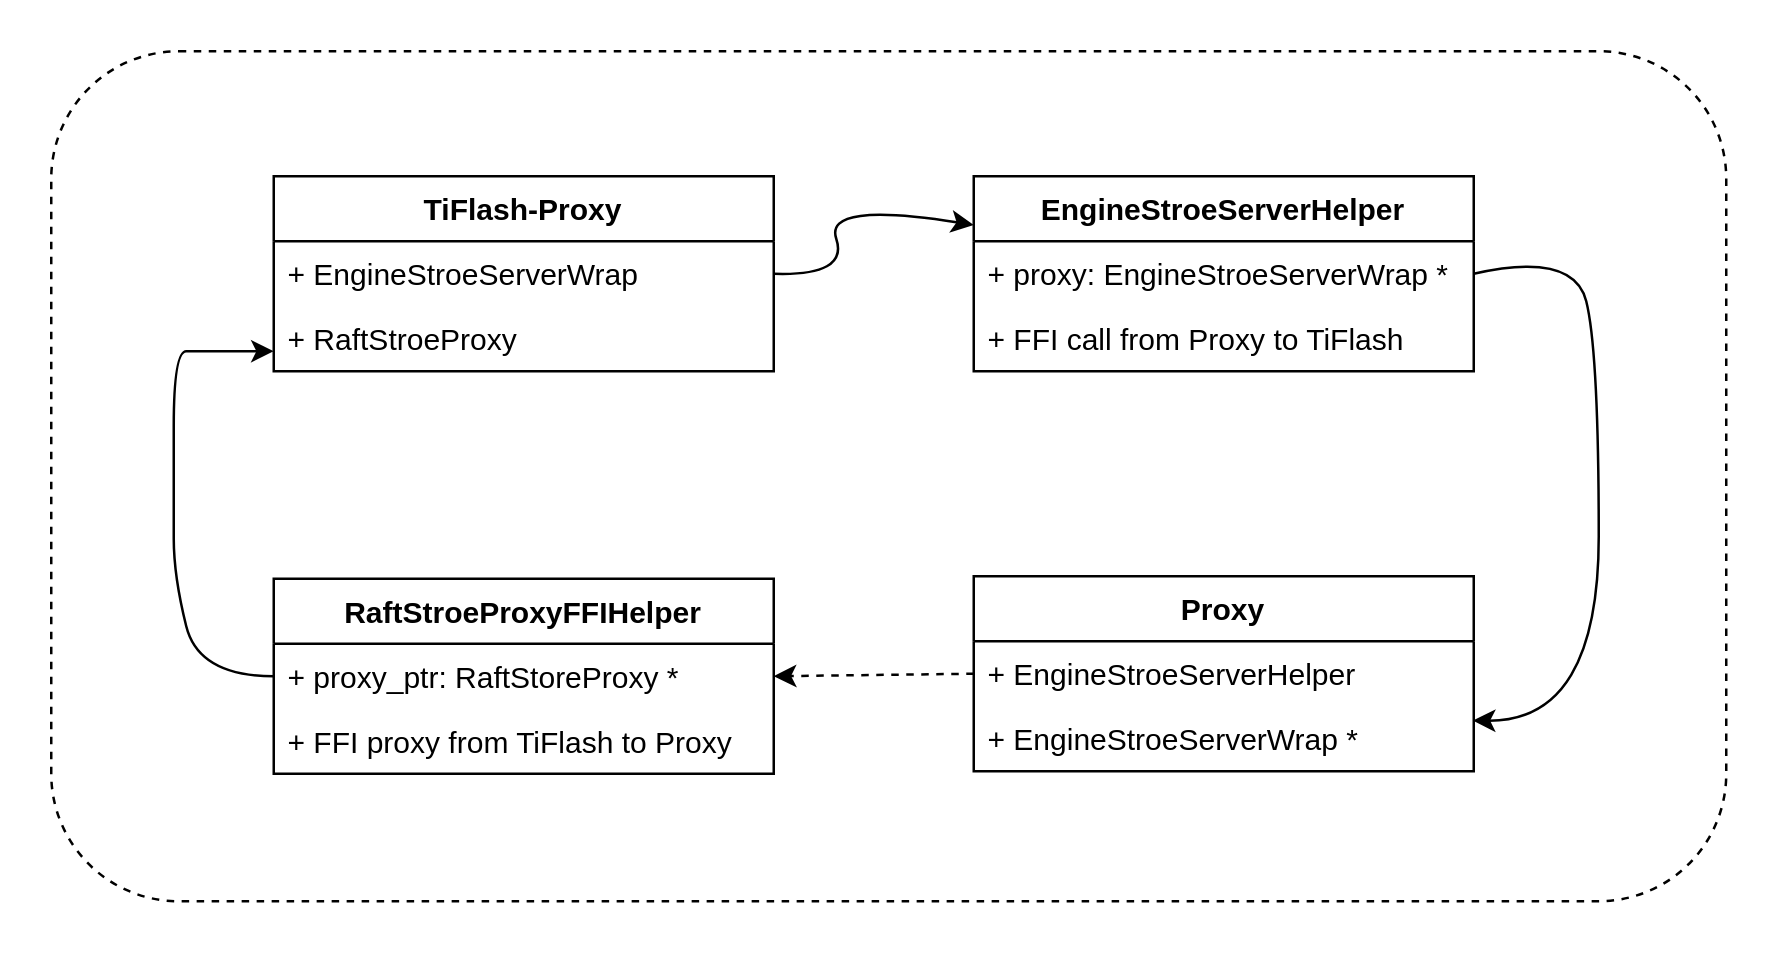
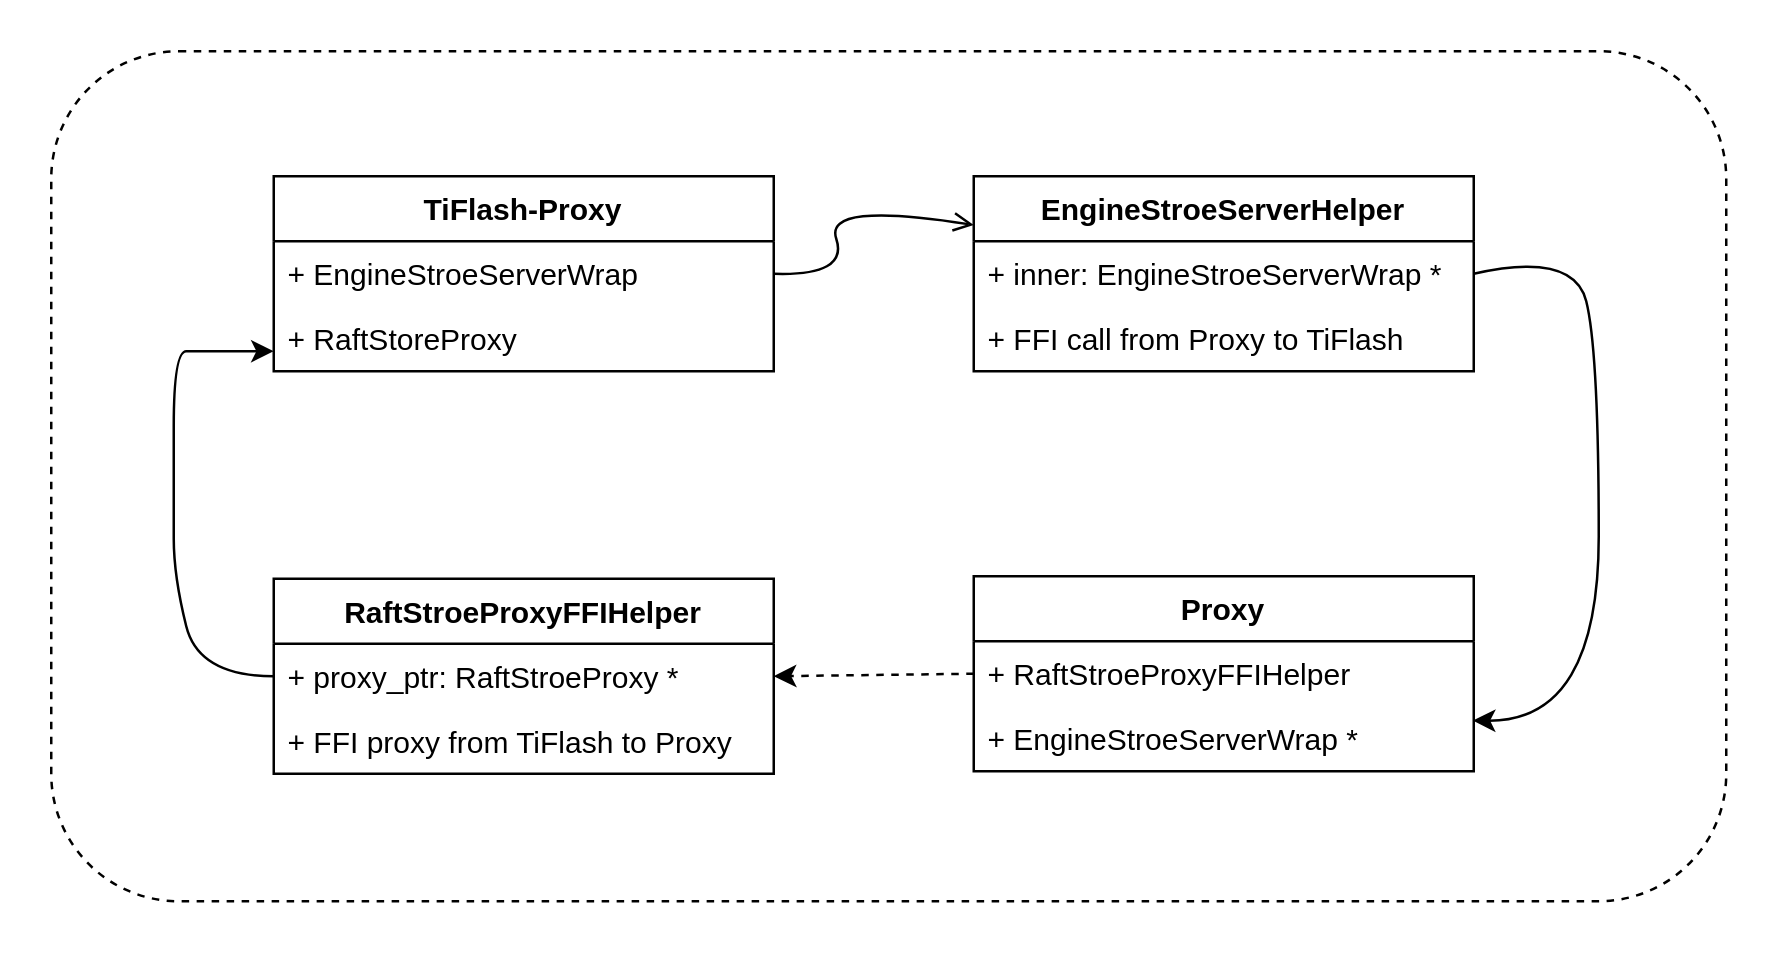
(955, 222) -> (959, 223)
(1237, 275) -> (1233, 275)
(418, 340) -> (418, 340)
(1186, 675) -> (1190, 675)
(516, 678) -> (516, 678)
